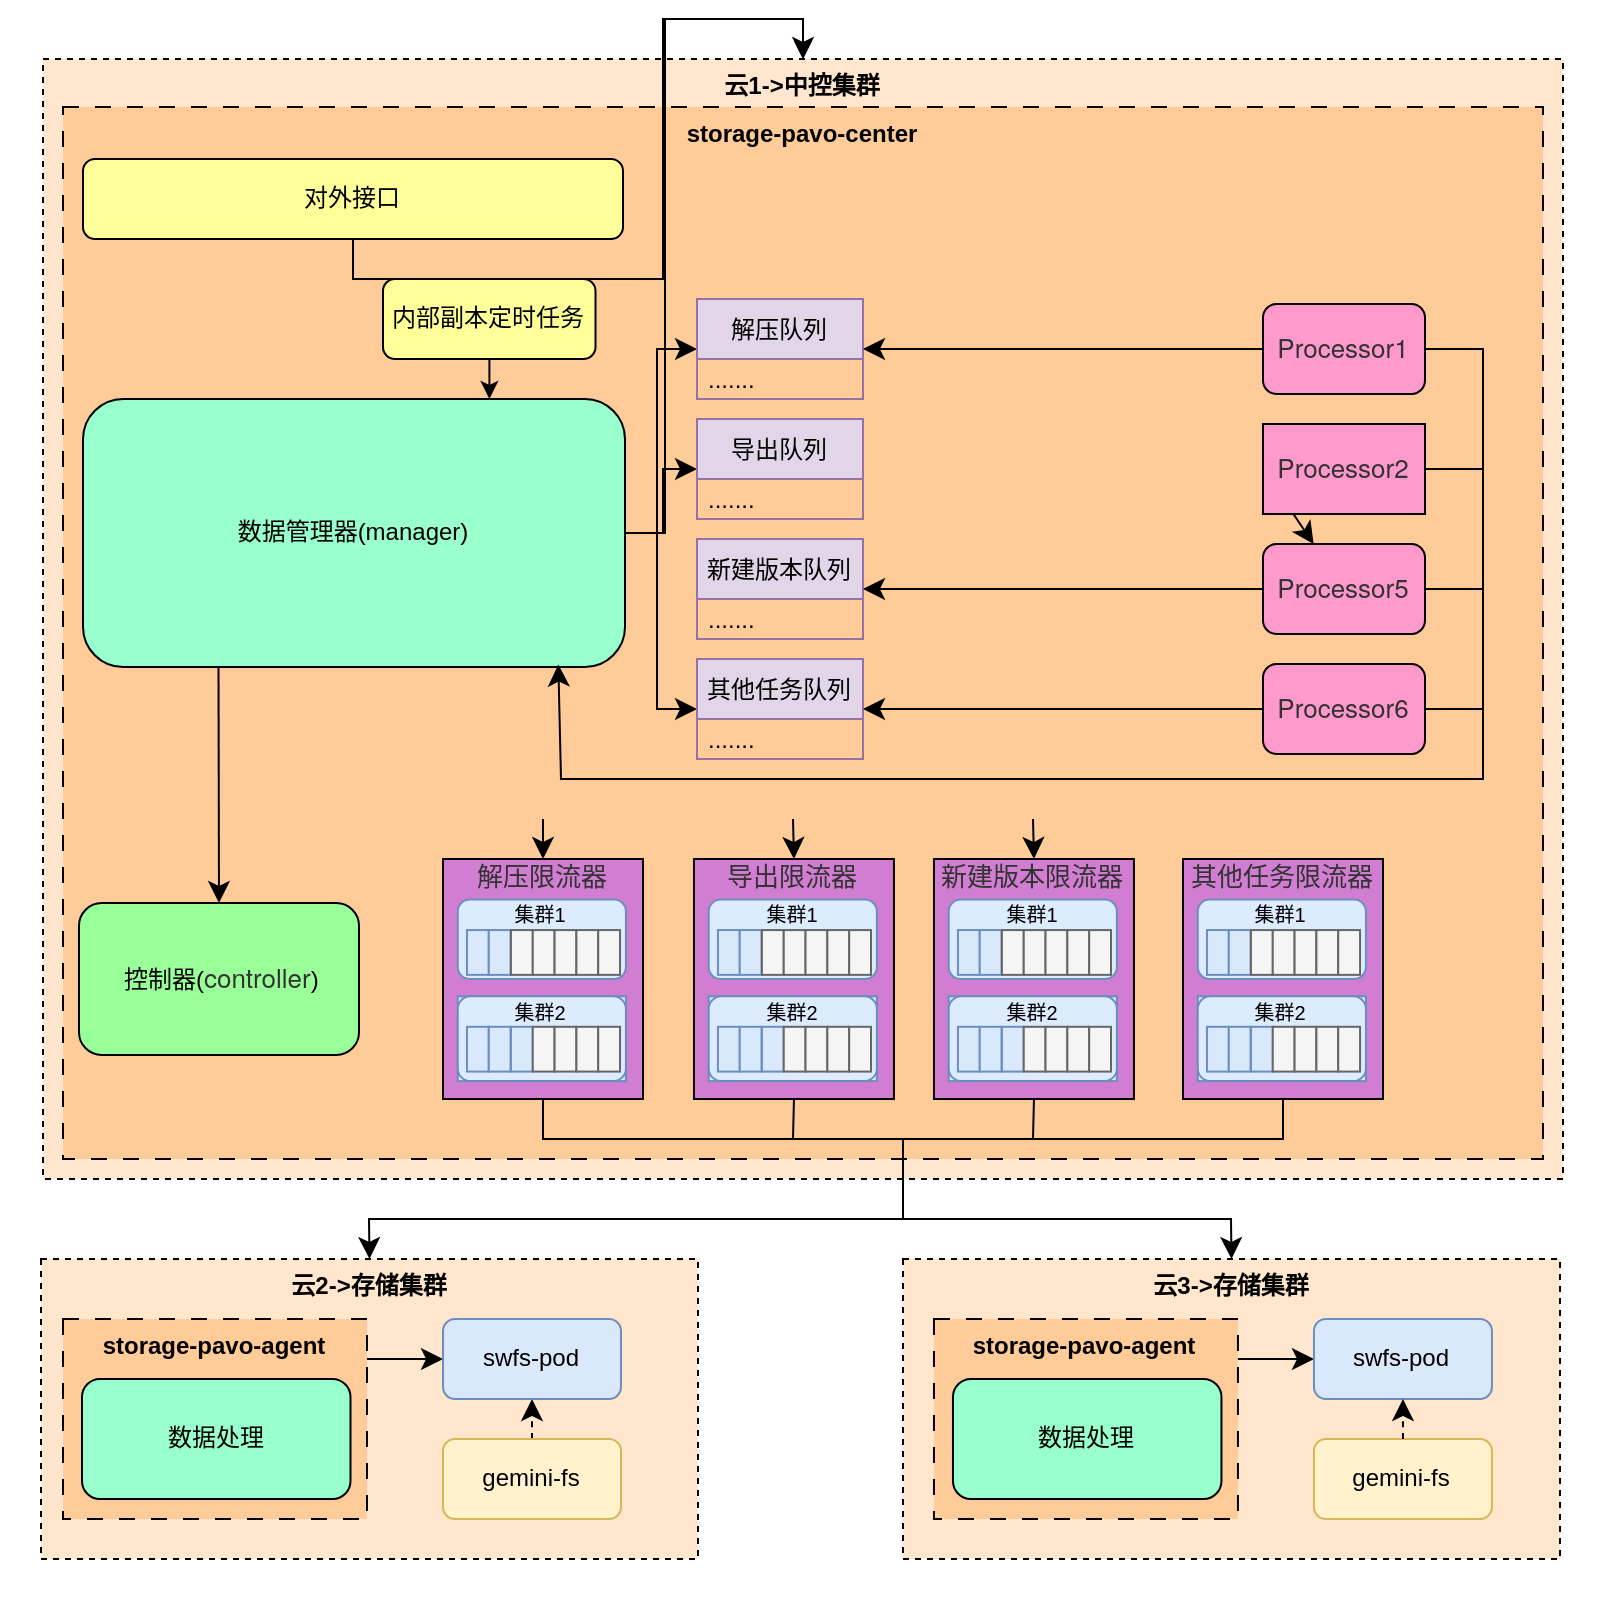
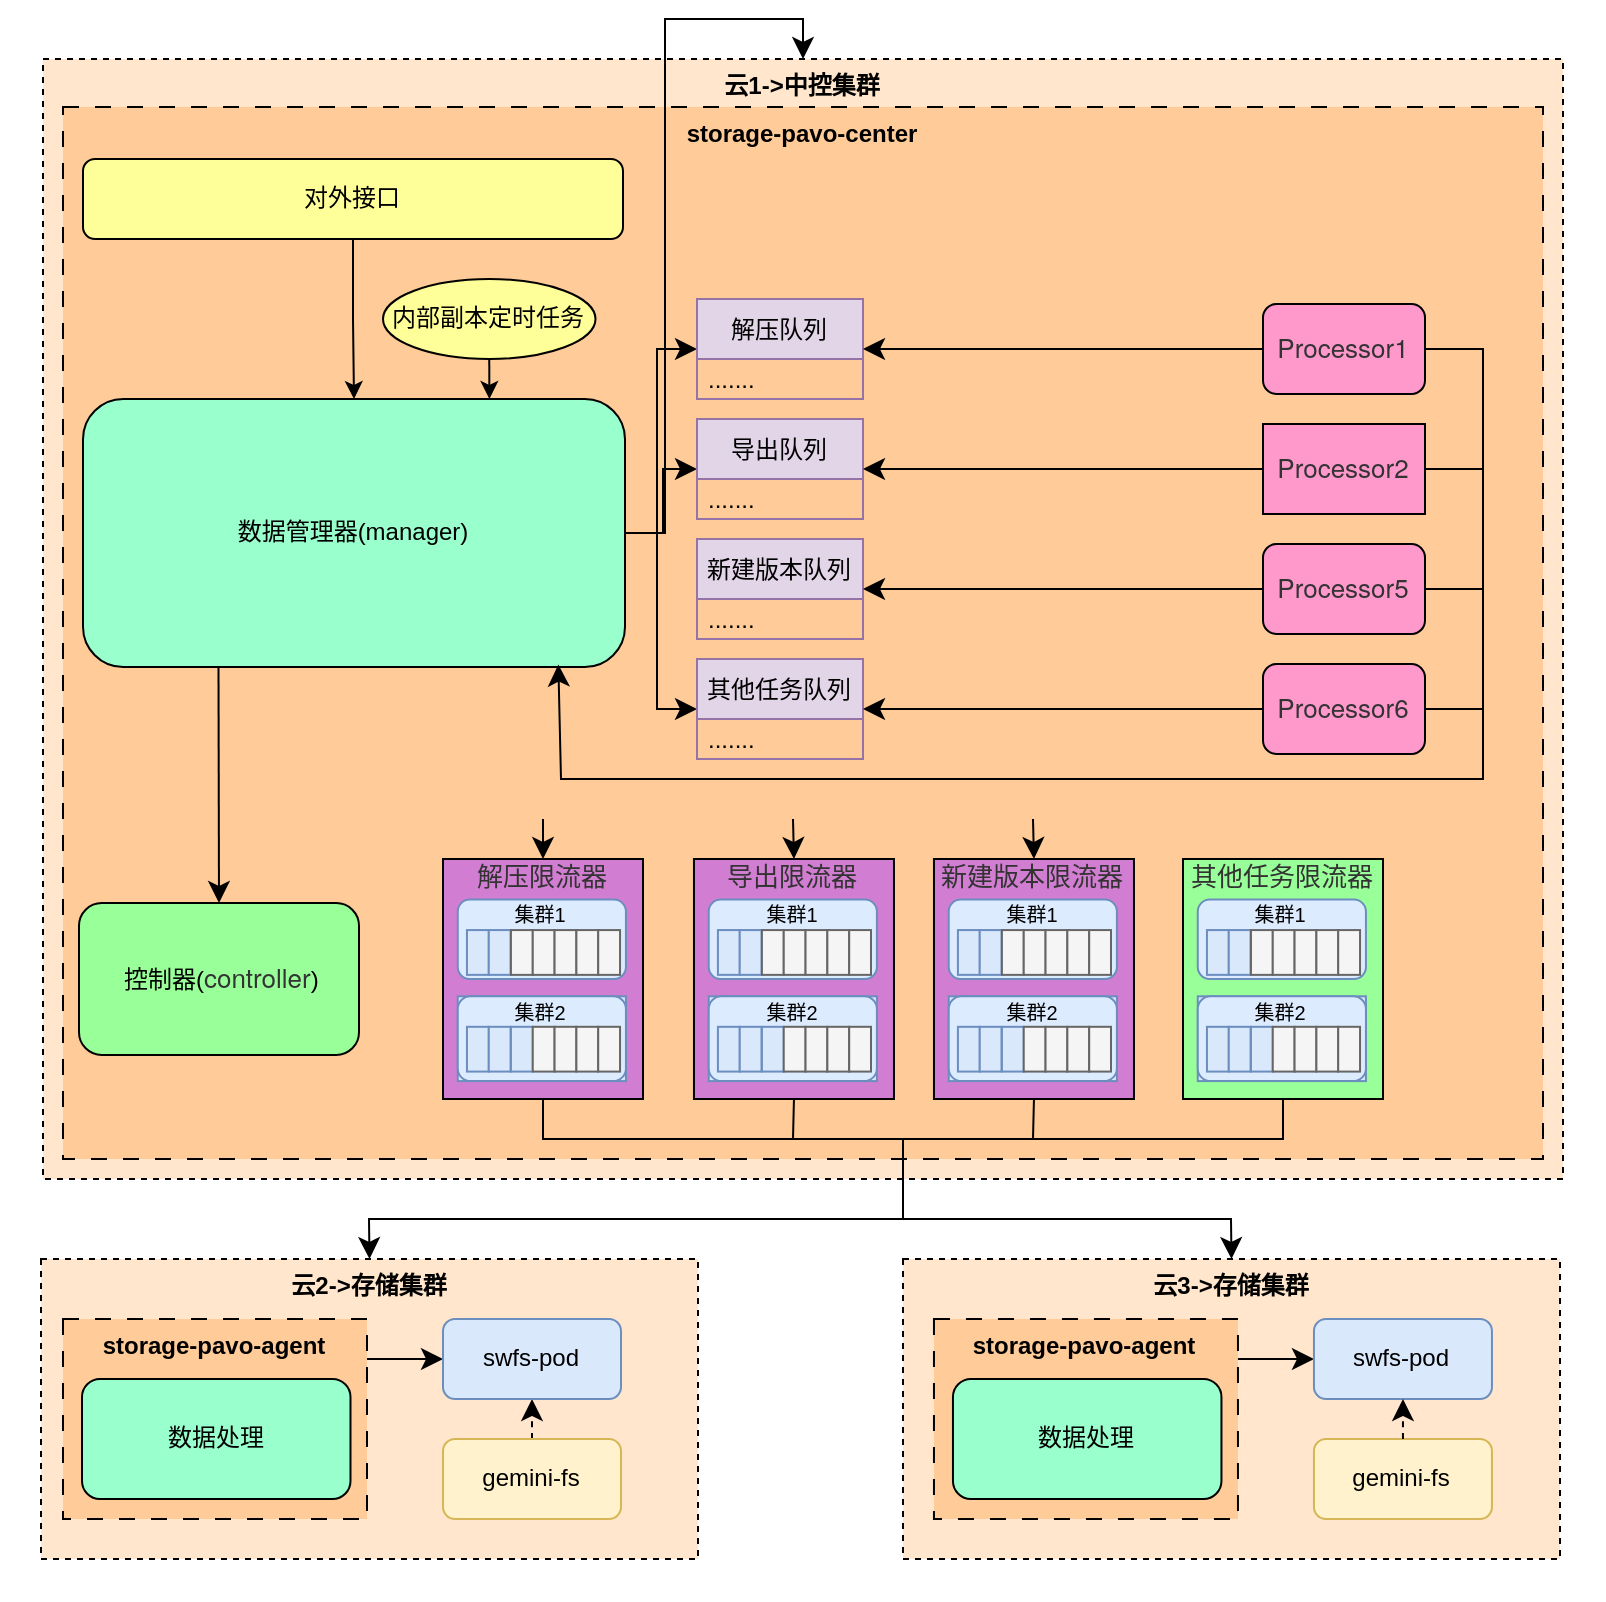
(582, 279) -> (353, 331)
(489, 319) -> (489, 319)
(1299, 522) -> (1070, 469)
(1283, 875) -> (1283, 875)
